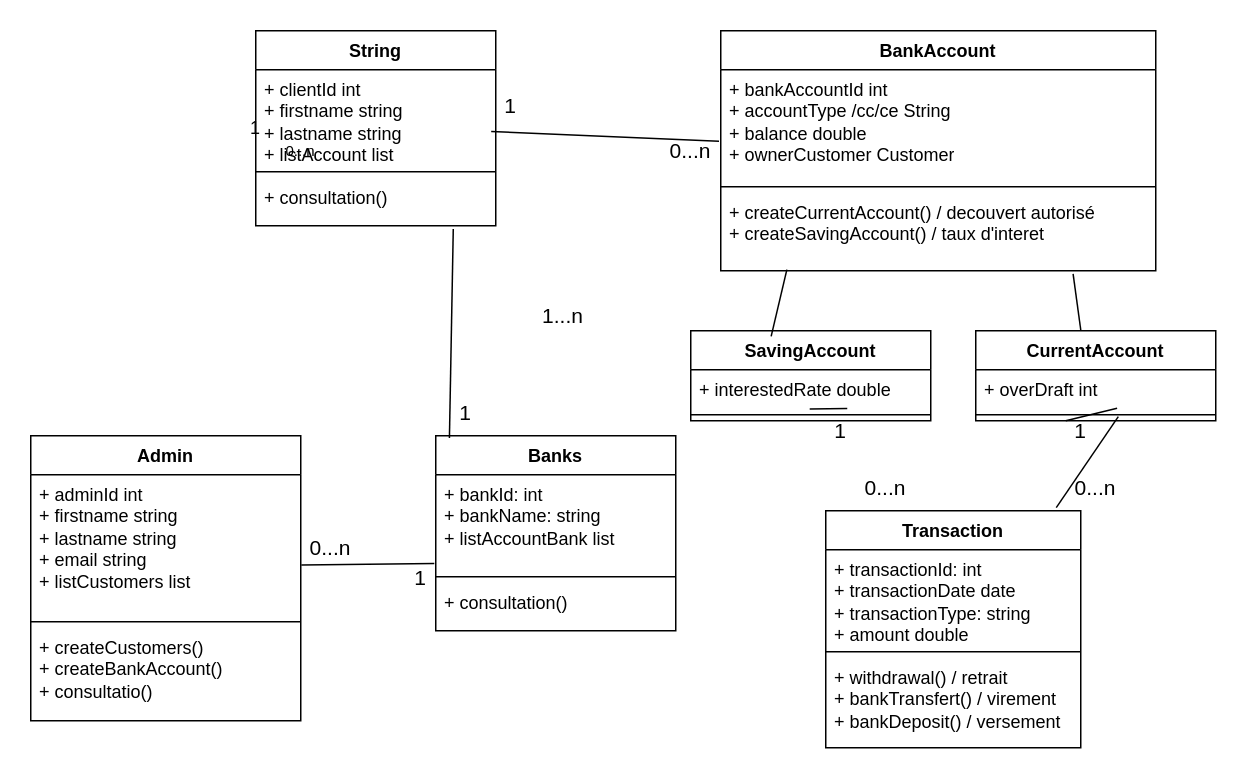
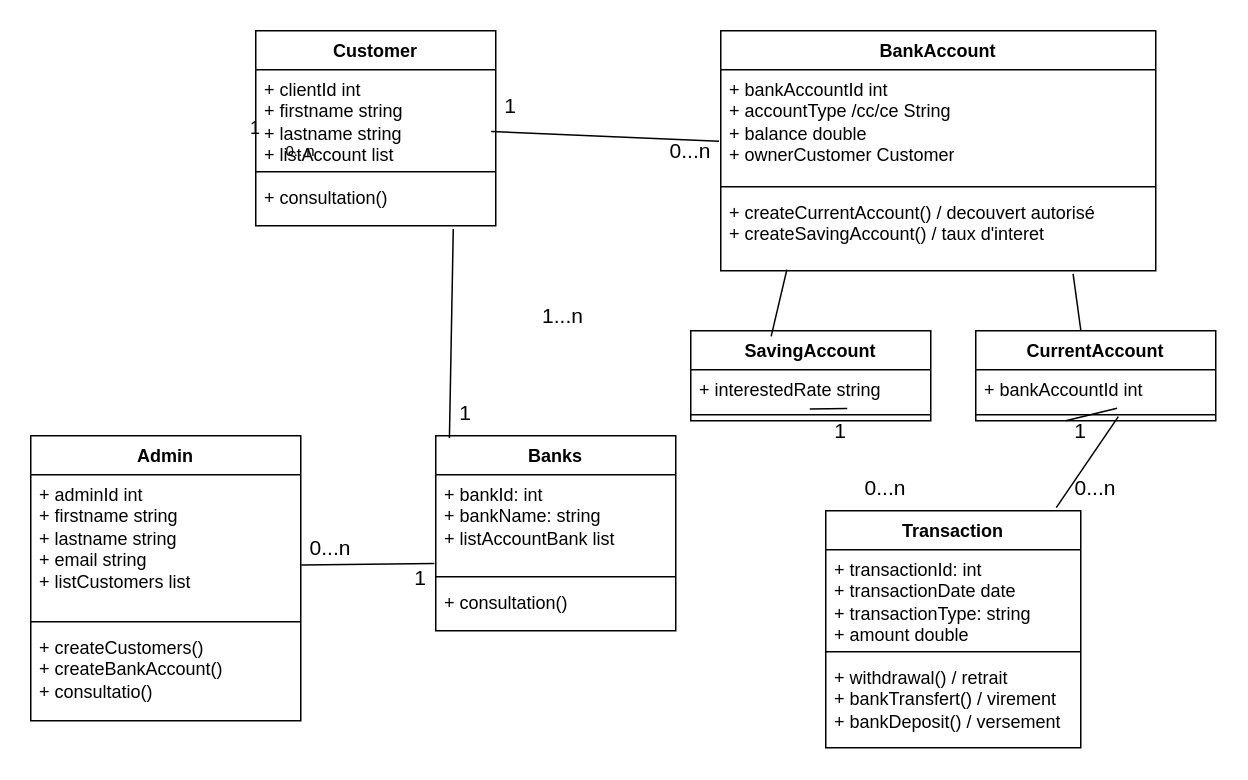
(376, 52) -> (376, 52)
(806, 391) -> (806, 391)
(1053, 391) -> (1073, 391)
